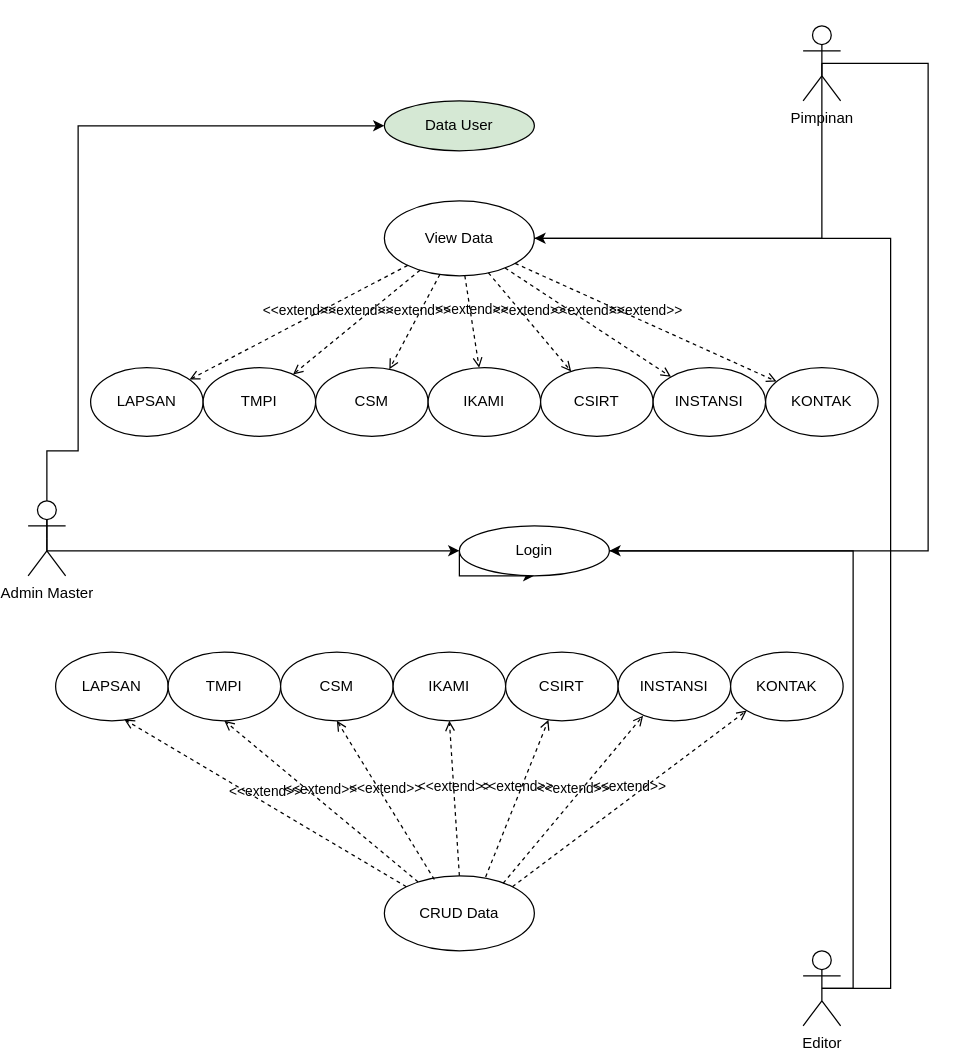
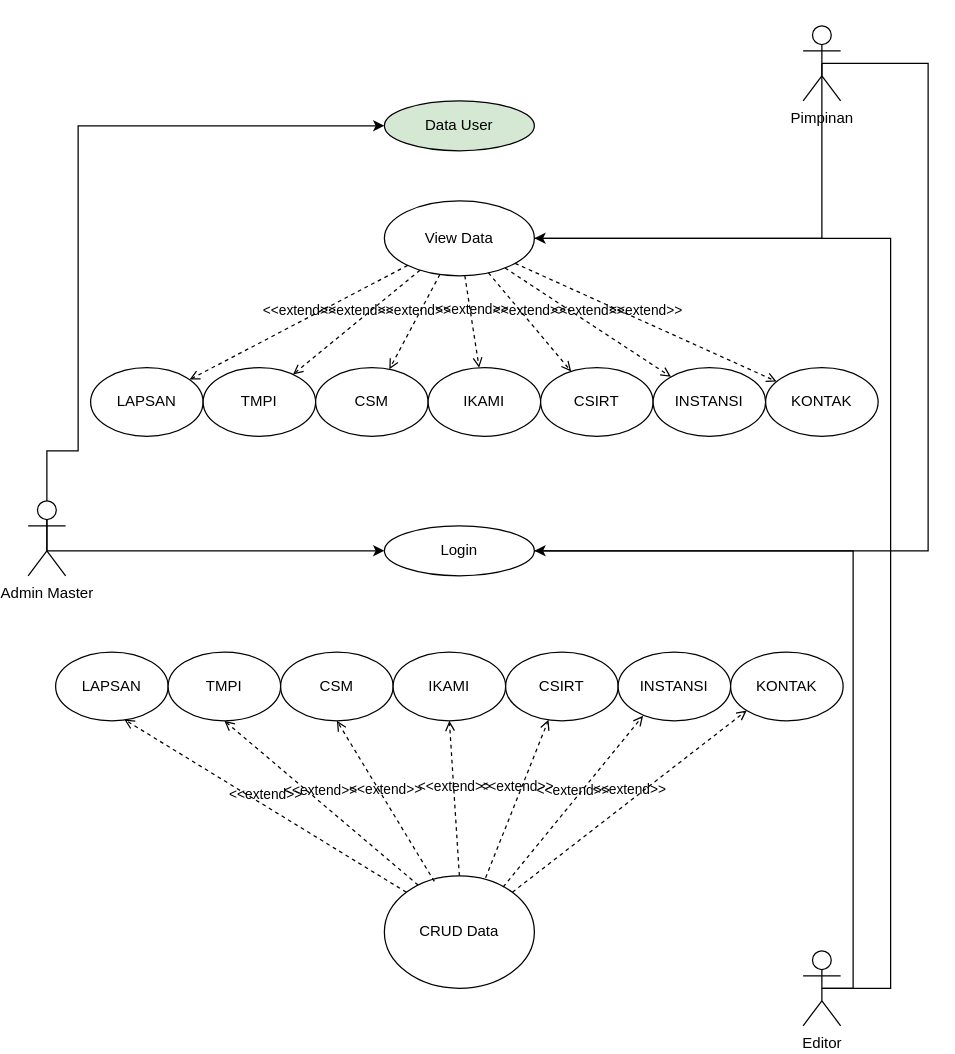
(534, 551) -> (459, 551)
(459, 913) -> (459, 932)
